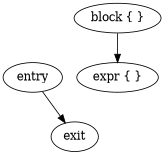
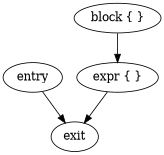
none -> (98, 104)
